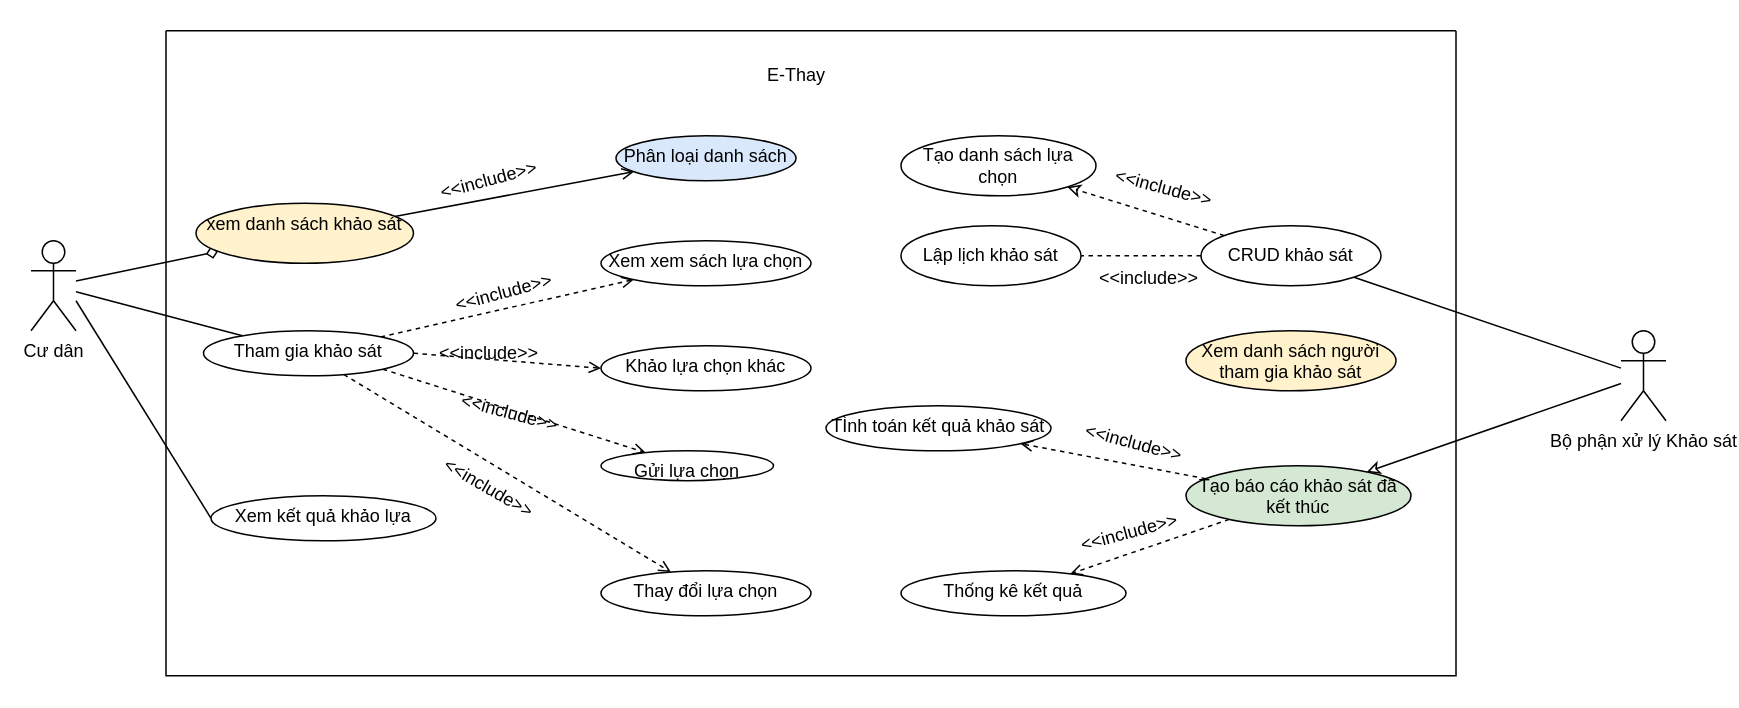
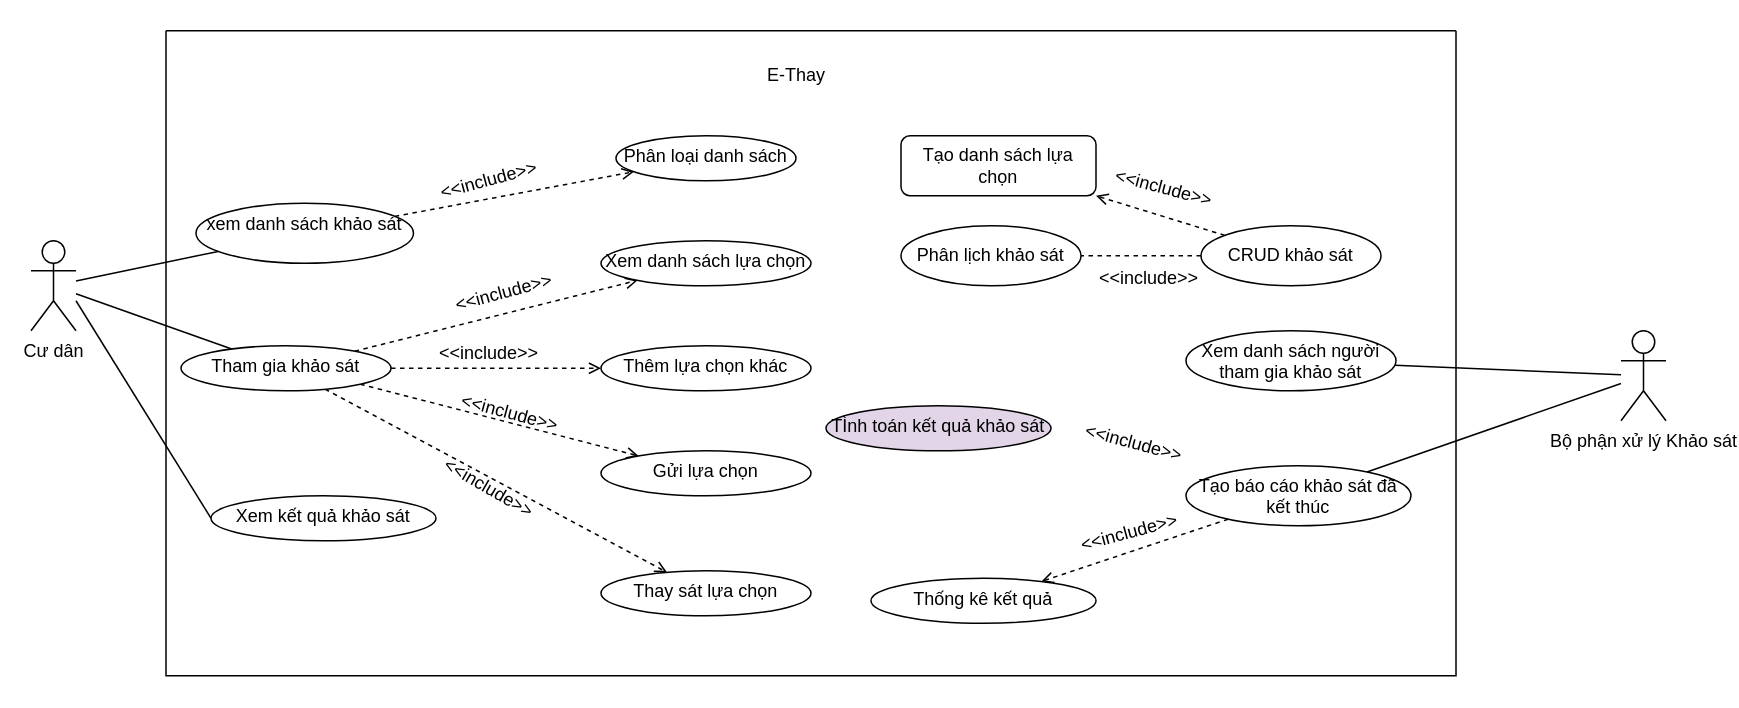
(706, 158) -> (706, 158)
(998, 166) -> (998, 166)
(513, 194) -> (513, 194)
(1091, 194) -> (1102, 198)
(305, 233) -> (305, 233)
(206, 254) -> (211, 253)
(991, 256) -> (991, 256)
(706, 262) -> (706, 262)
(1487, 323) -> none
(308, 353) -> (286, 368)
(1291, 361) -> (1291, 361)
(706, 367) -> (706, 367)
none -> (1508, 370)
(938, 428) -> (938, 428)
(1114, 461) -> none
(687, 466) -> (706, 473)
(1378, 468) -> (1374, 469)
(1298, 496) -> (1298, 496)
(323, 517) -> (323, 517)
(706, 592) -> (706, 592)
(1013, 593) -> (983, 601)
